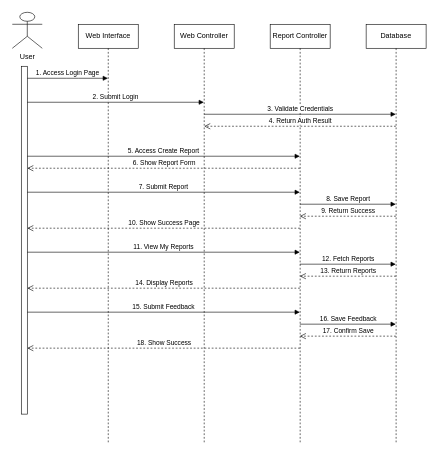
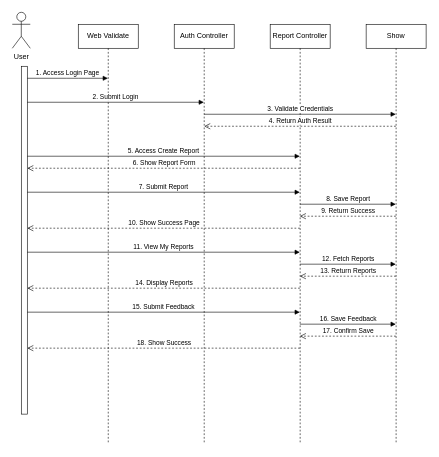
(27, 30) -> (21, 30)
(108, 36) -> (108, 36)
(204, 36) -> (204, 36)
(396, 36) -> (396, 36)
